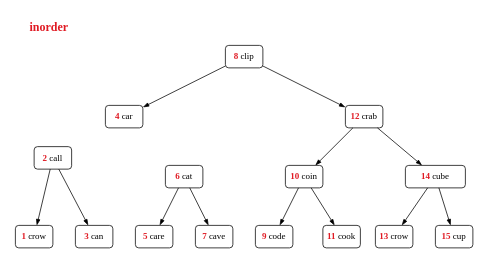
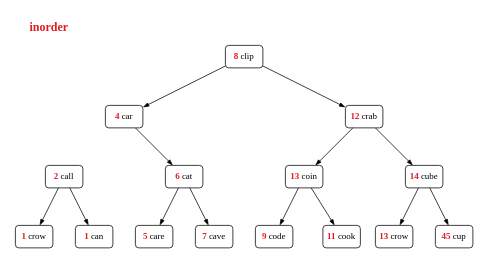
(53, 158) -> (64, 177)
none -> (167, 160)
(304, 177) -> (304, 177)
(435, 177) -> (424, 177)
(94, 237) -> (94, 237)
(454, 237) -> (454, 237)
